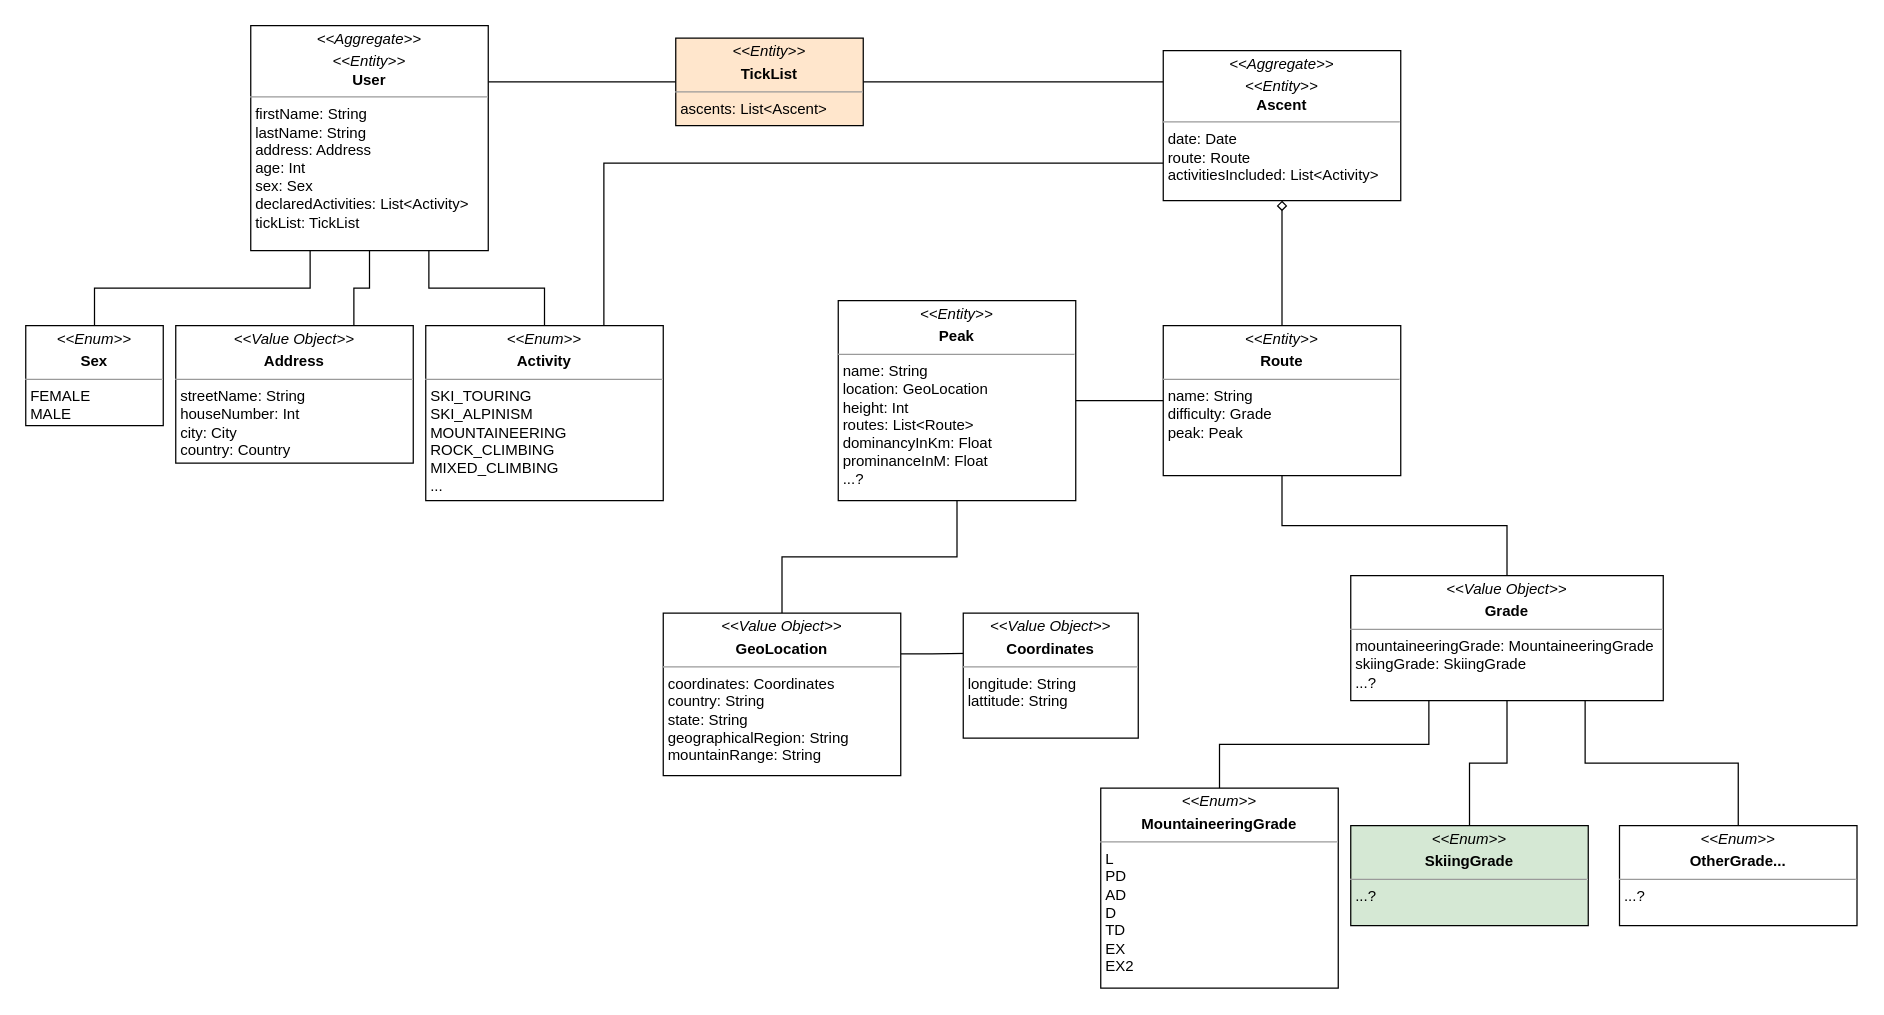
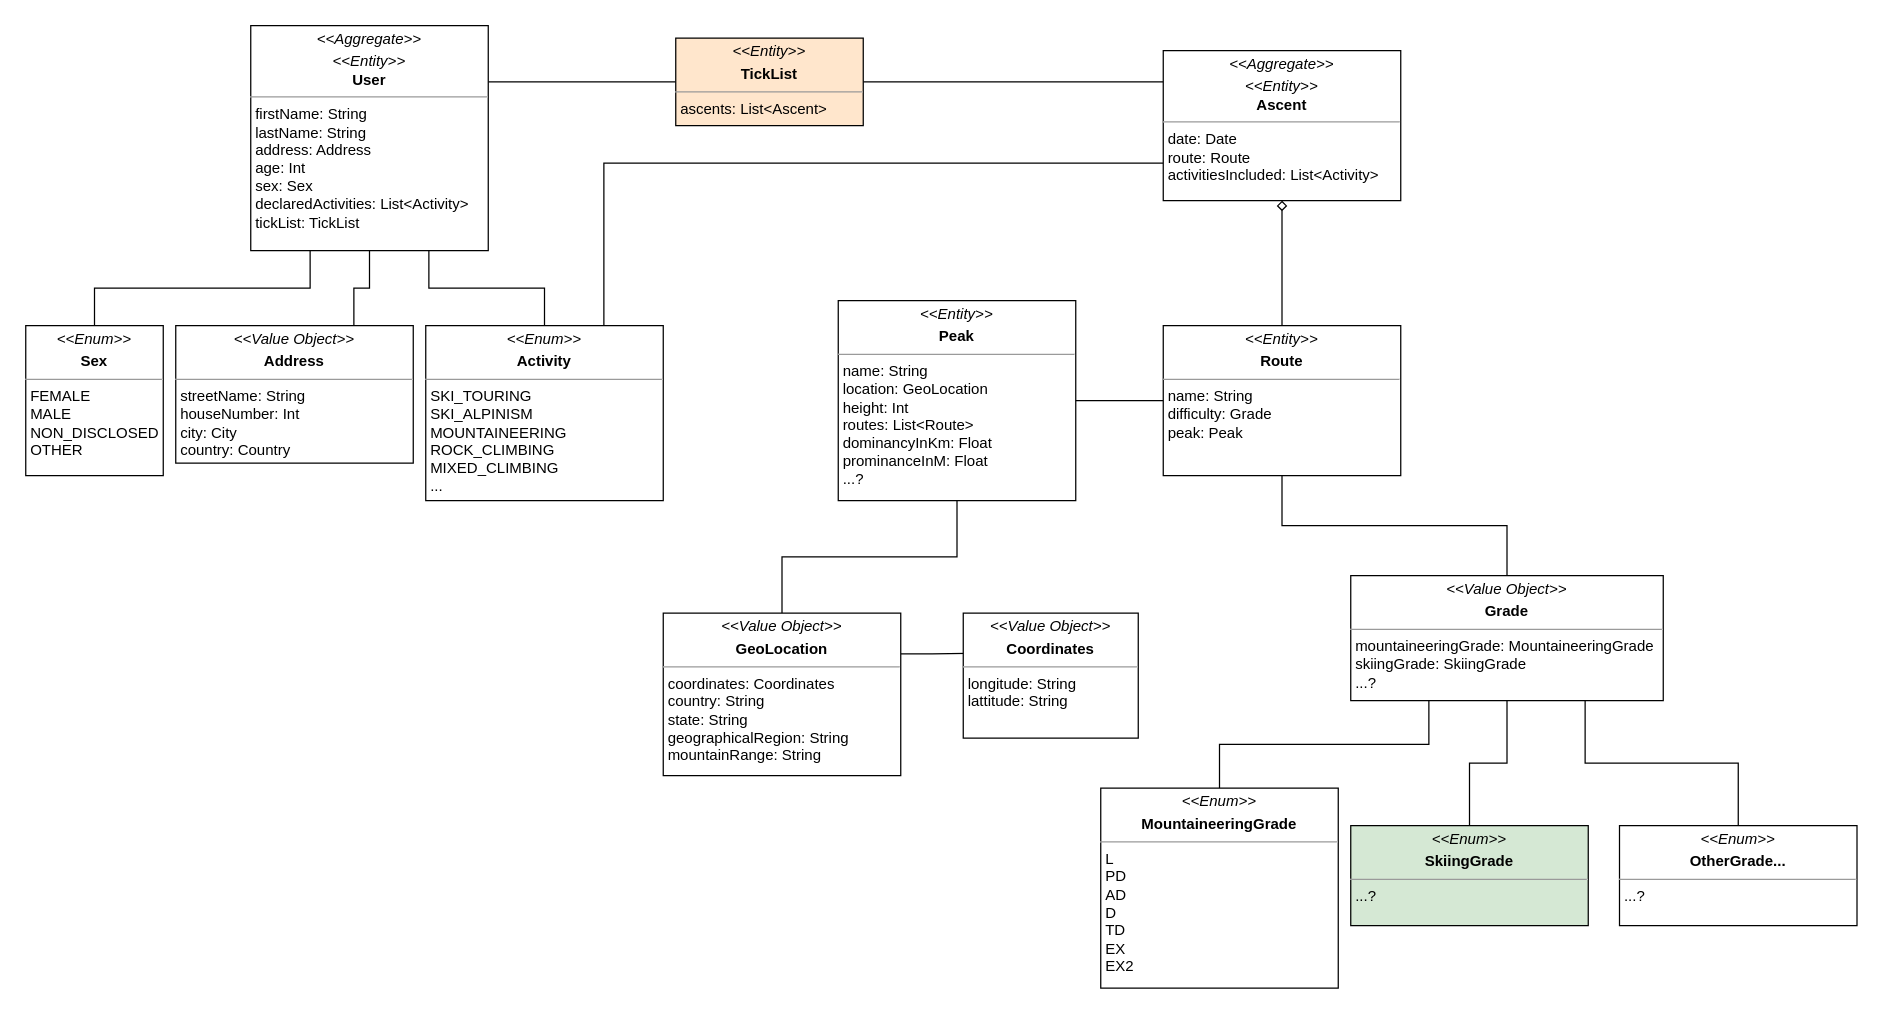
(94, 376) -> (94, 401)
